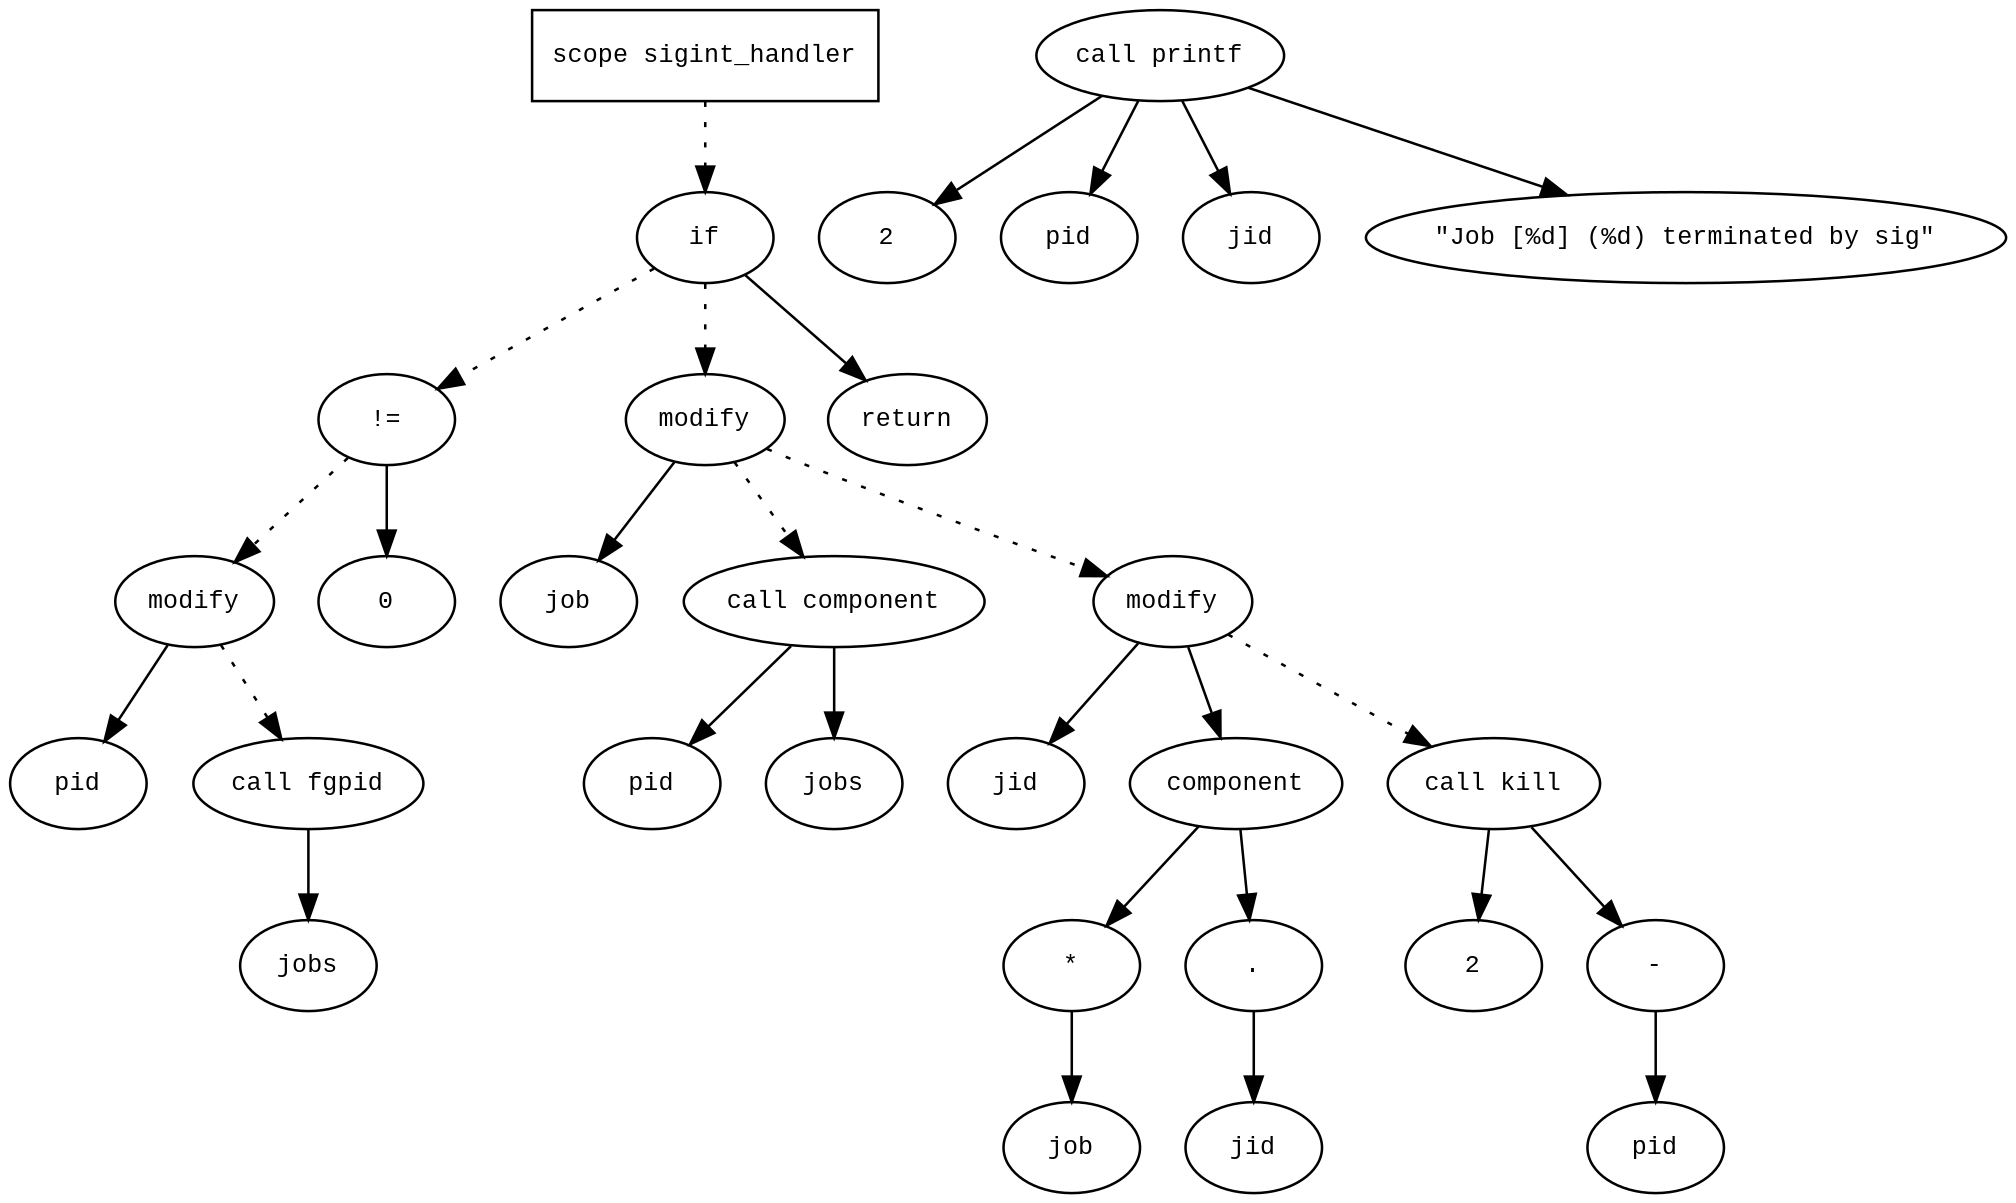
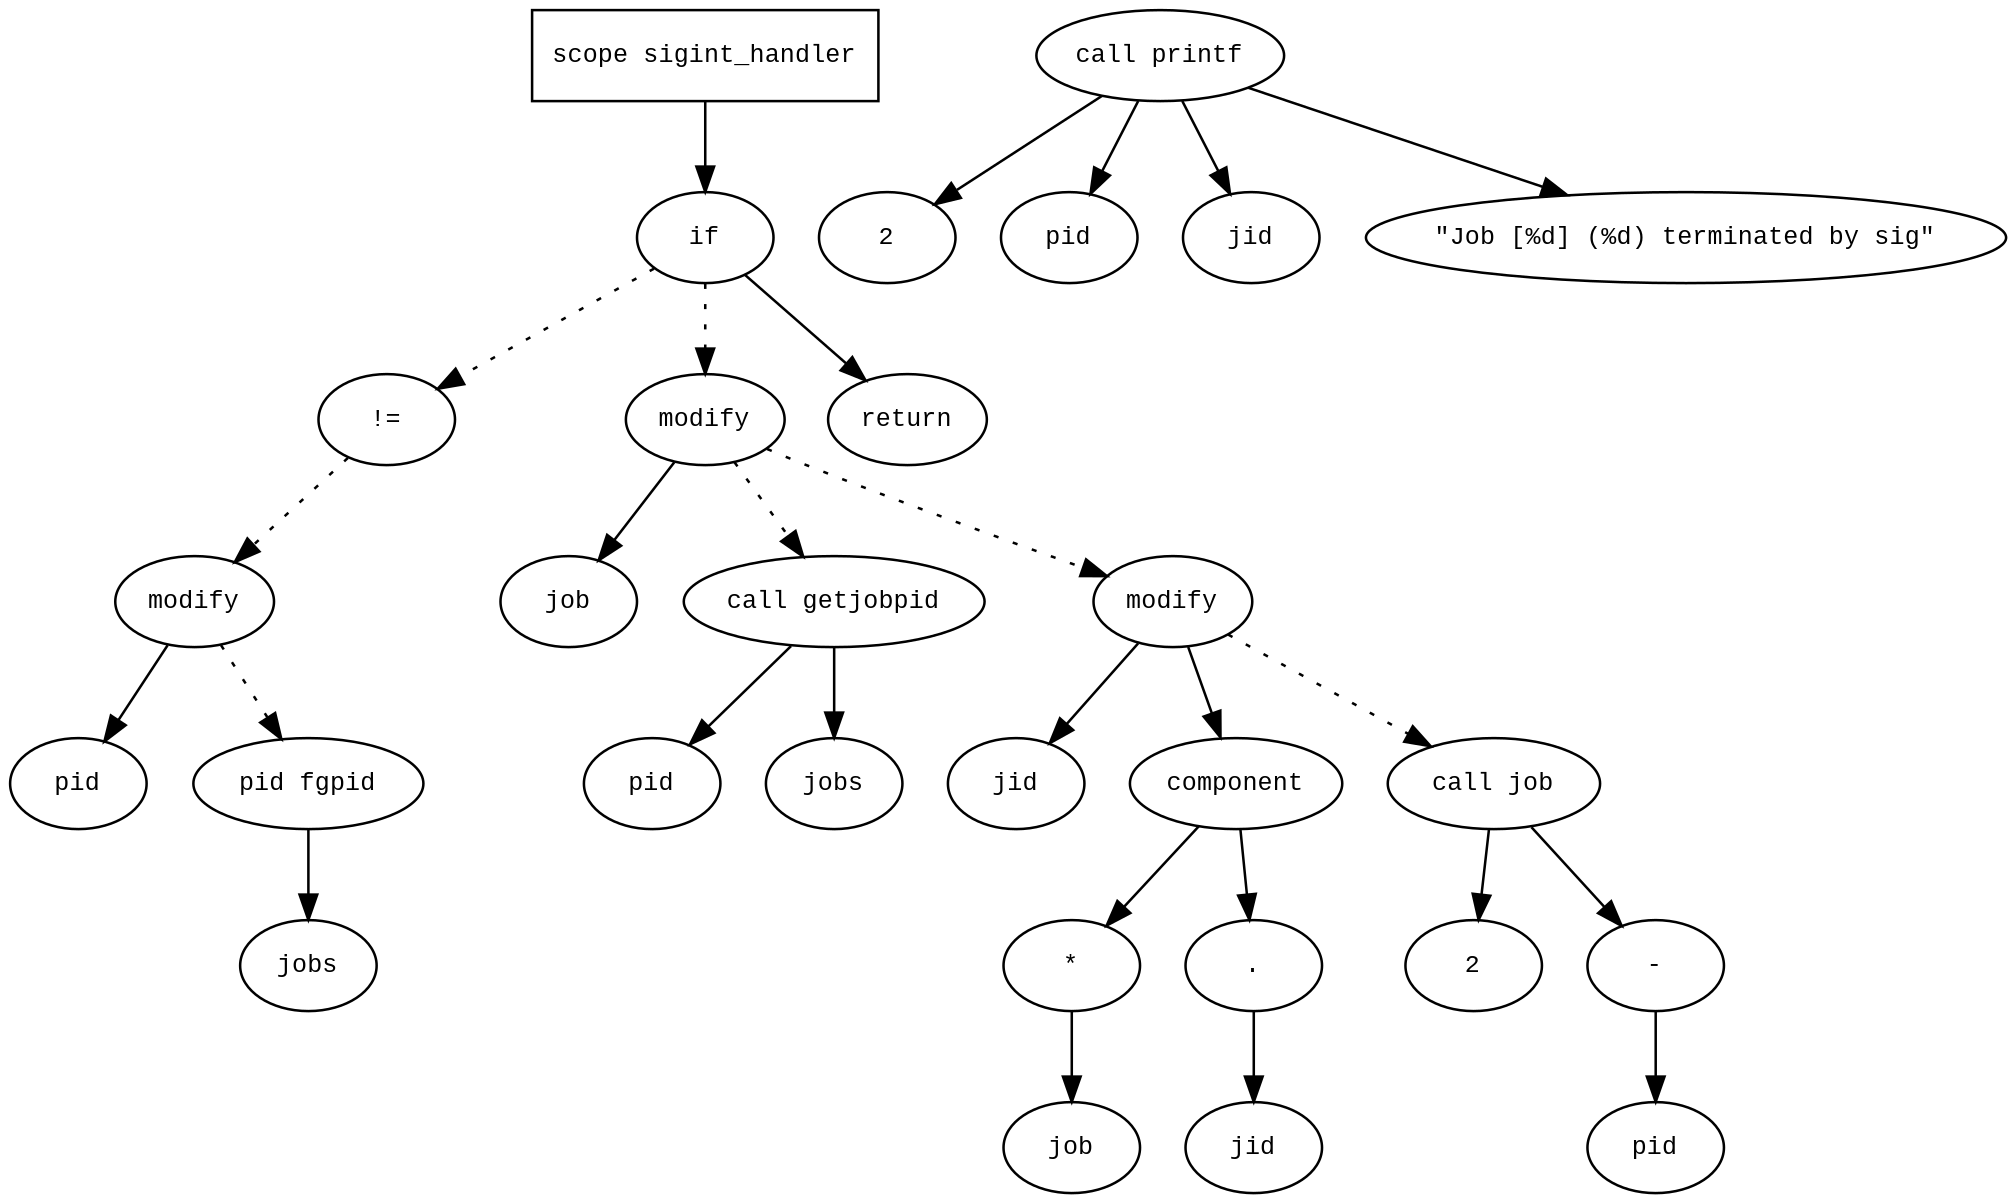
(705, 134) -> (705, 134)
(387, 602) -> none
(834, 602) -> (834, 602)
(308, 784) -> (308, 784)
(1494, 784) -> (1494, 784)
